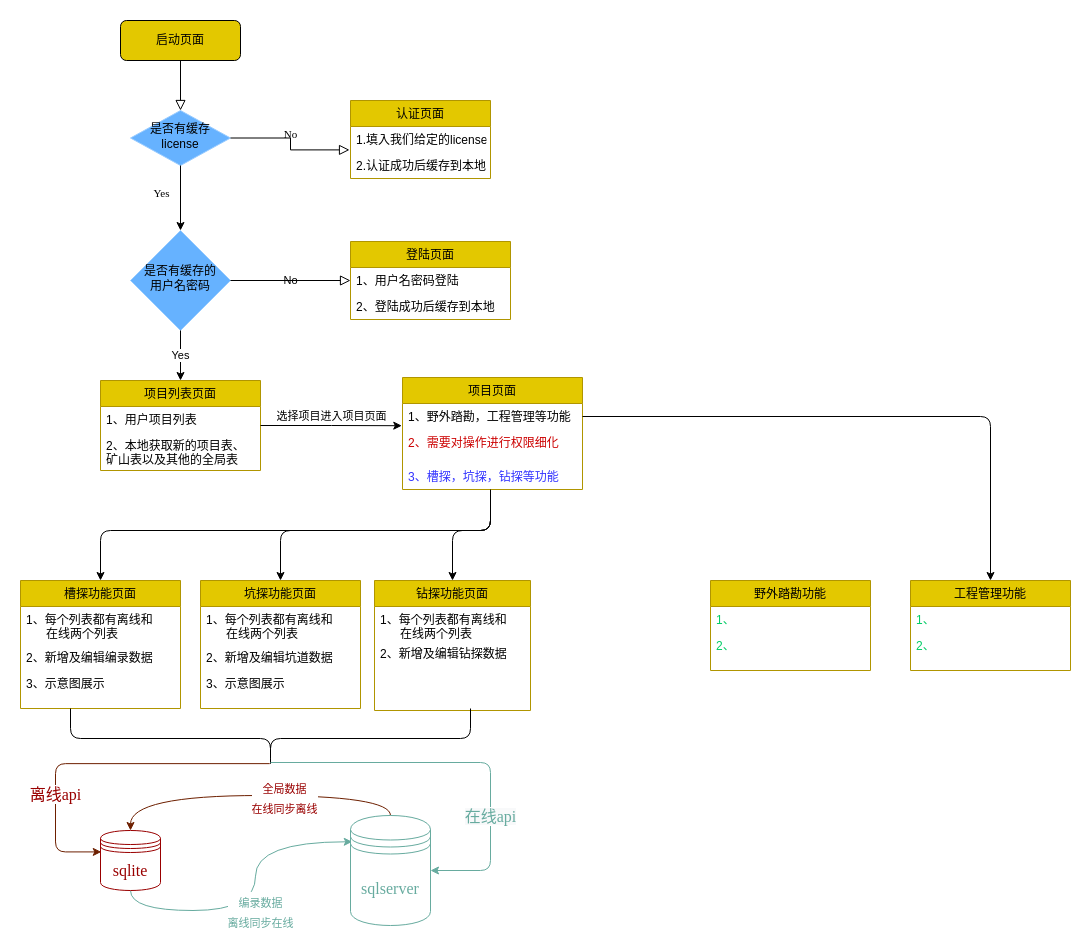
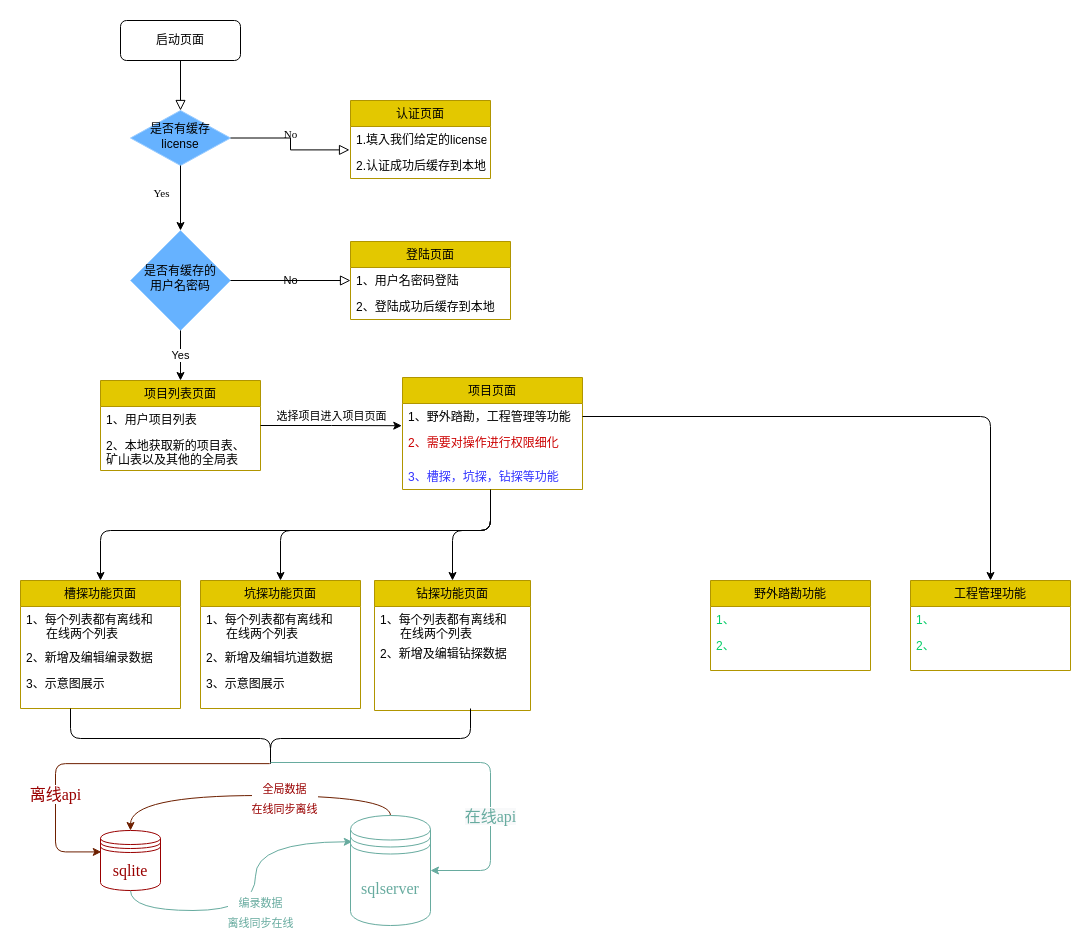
(181, 41) -> (181, 41)
